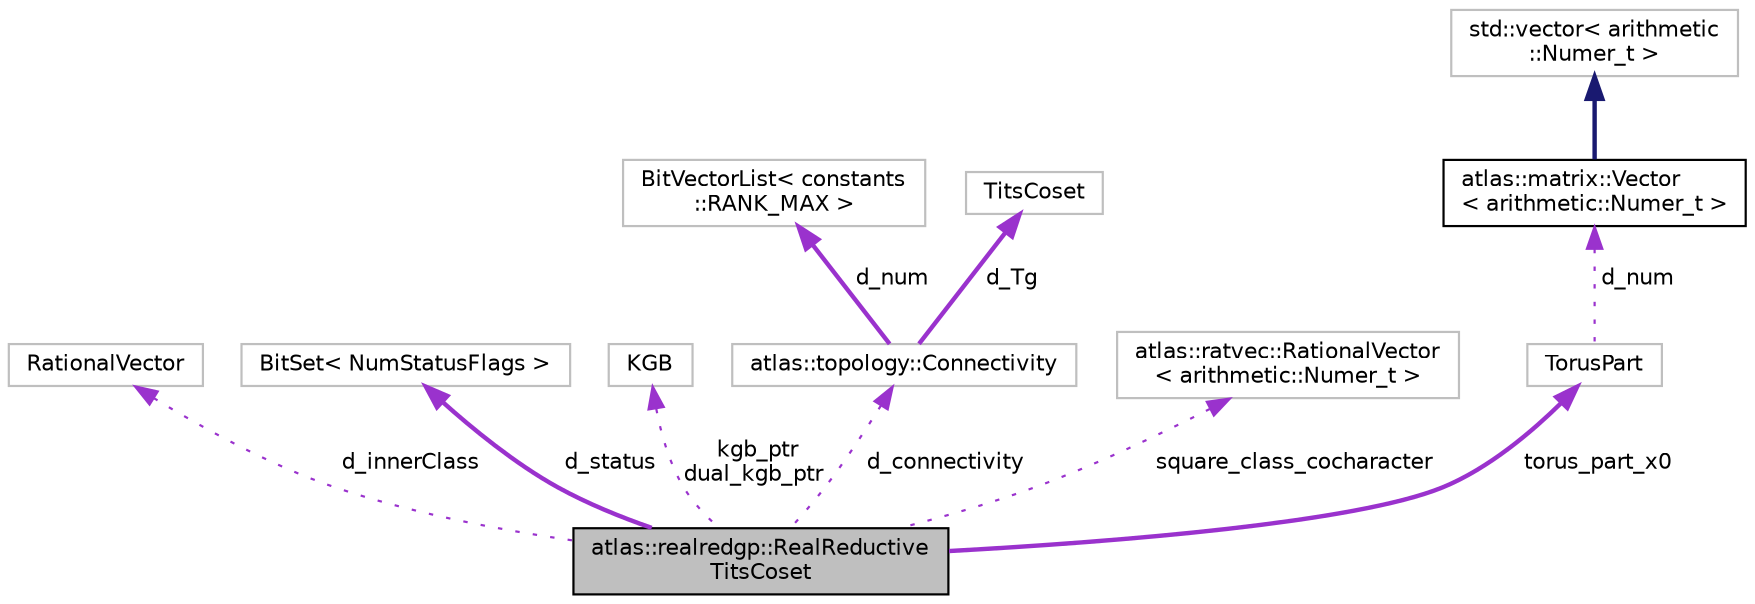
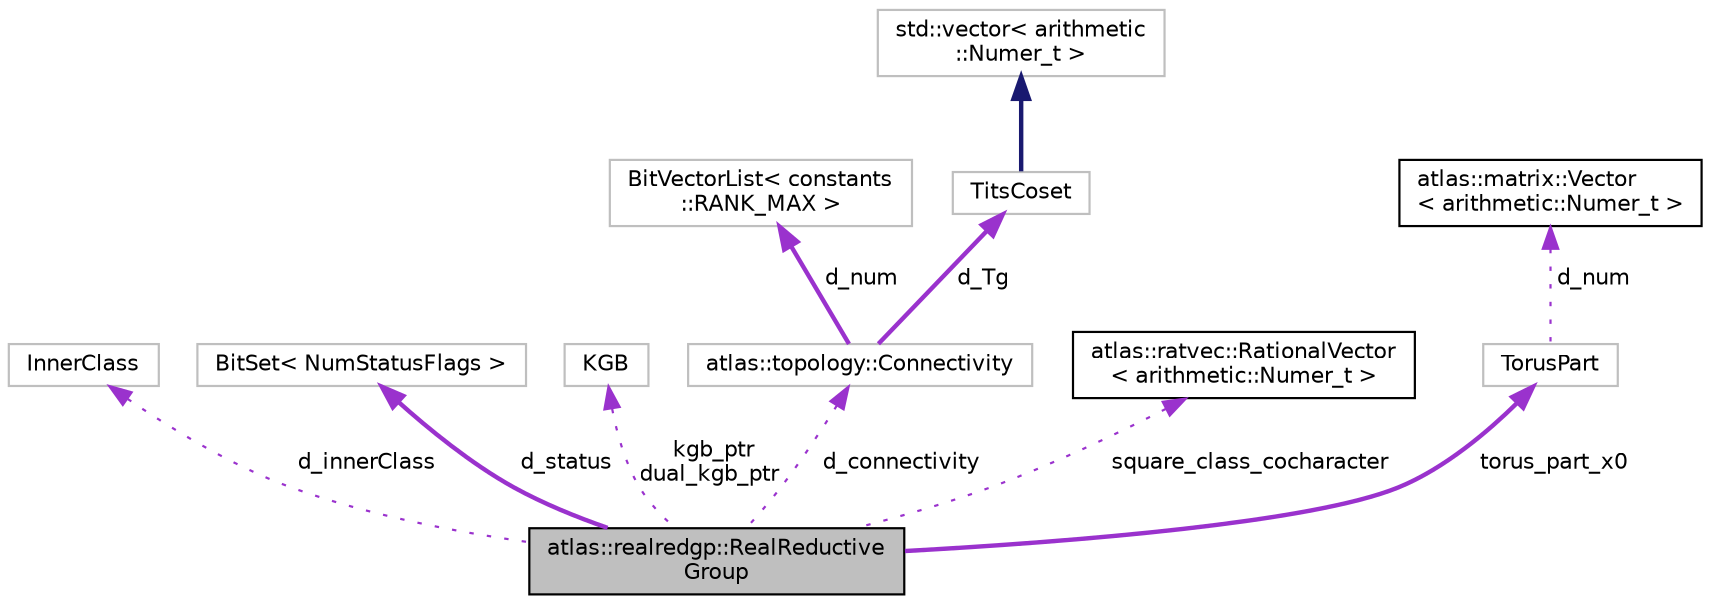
(1595, 129) -> (1021, 135)
(106, 365) -> (84, 365)
(1288, 365) -> (1244, 365)
(761, 561) -> (717, 561)
